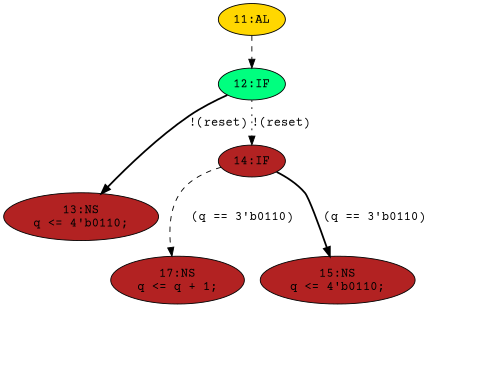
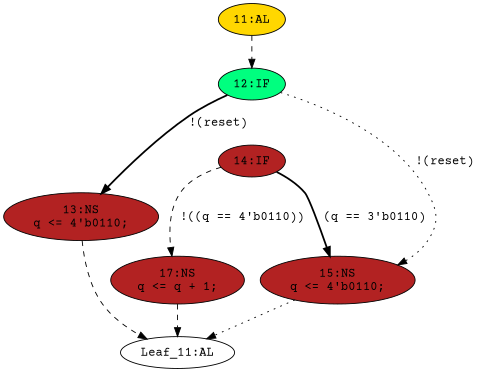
(252, 118) -> (396, 154)
(243, 217) -> (243, 217)
none -> (178, 353)
